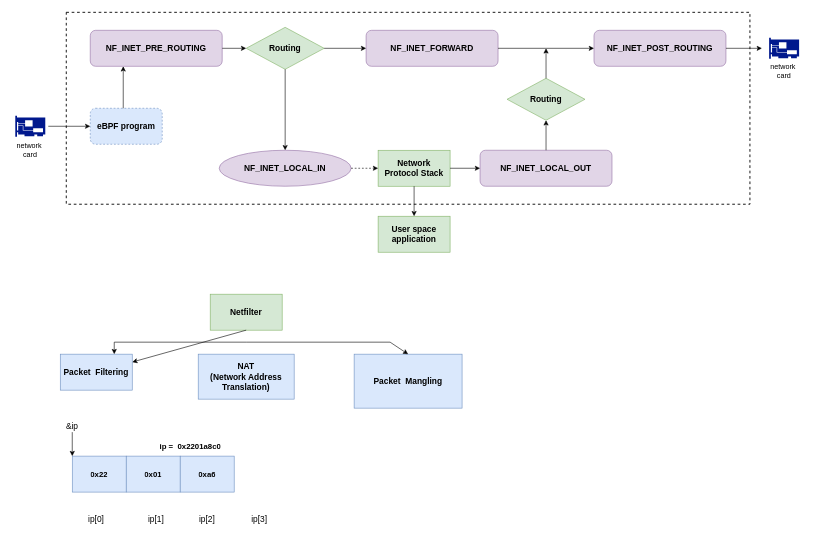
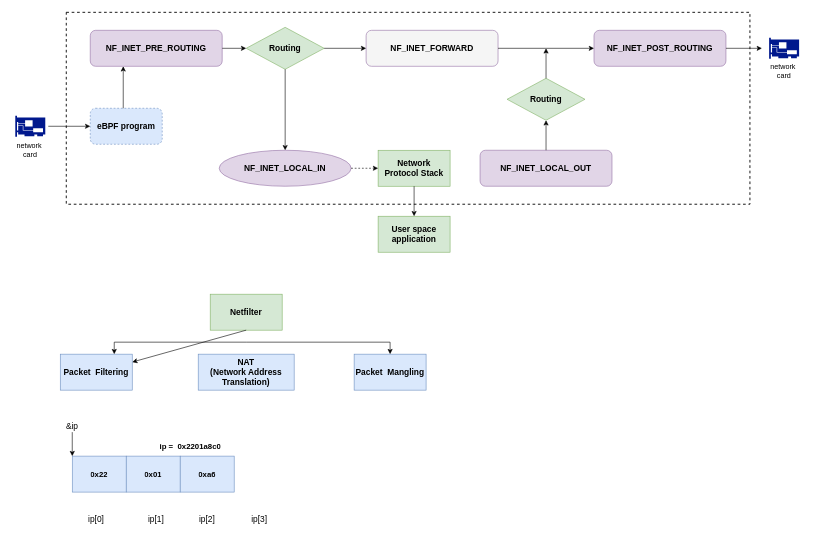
(432, 48) -> (432, 48)
(474, 168) -> none
(246, 377) -> (246, 372)
(408, 381) -> (390, 372)
